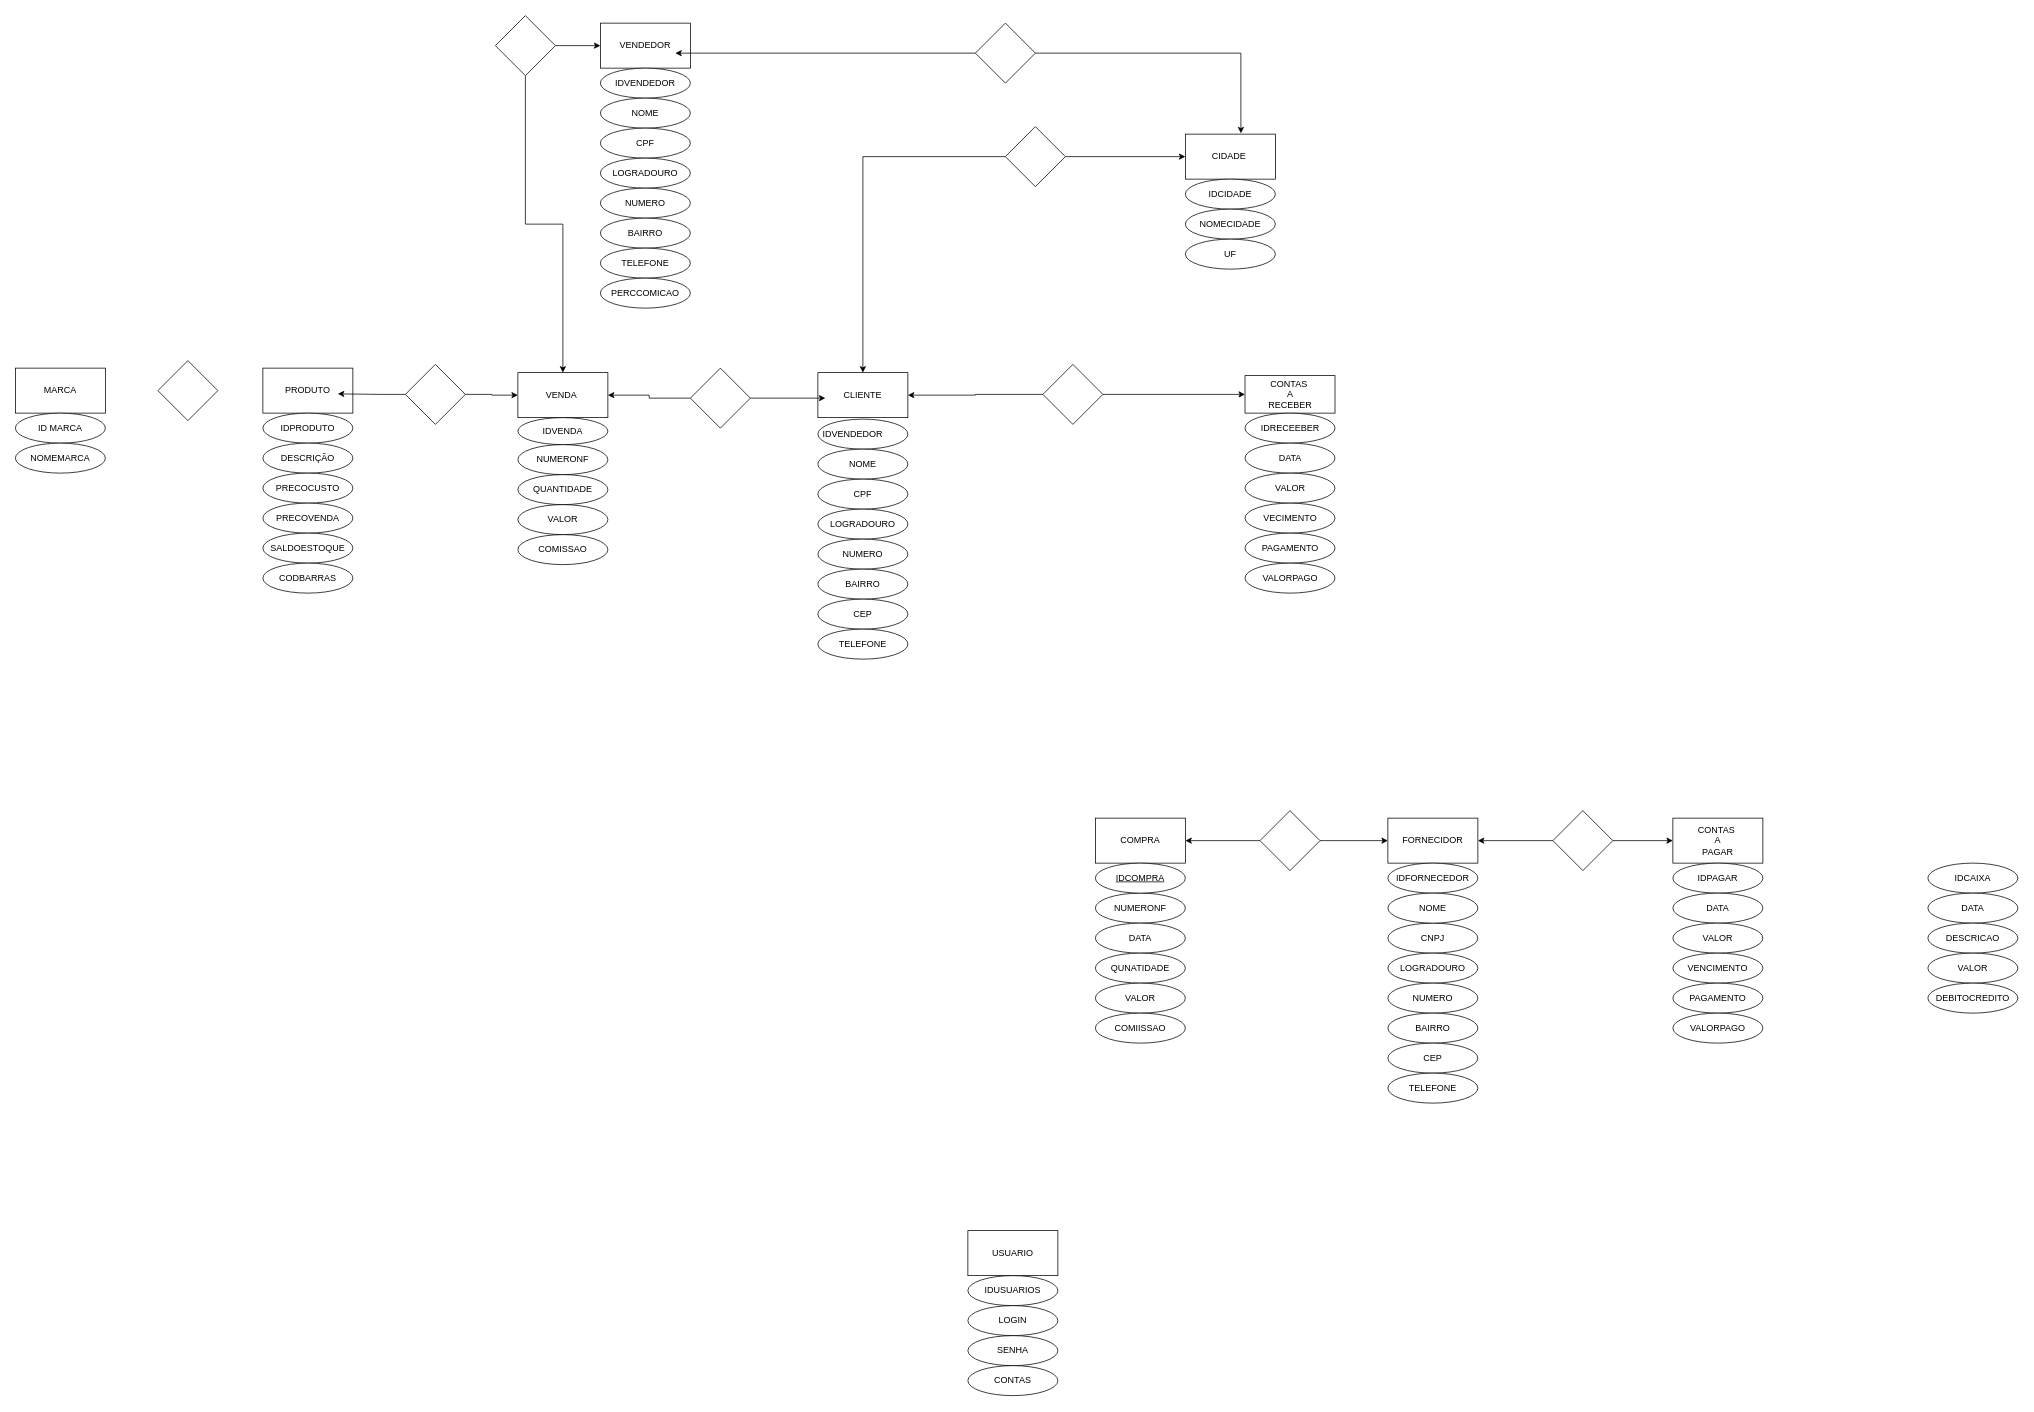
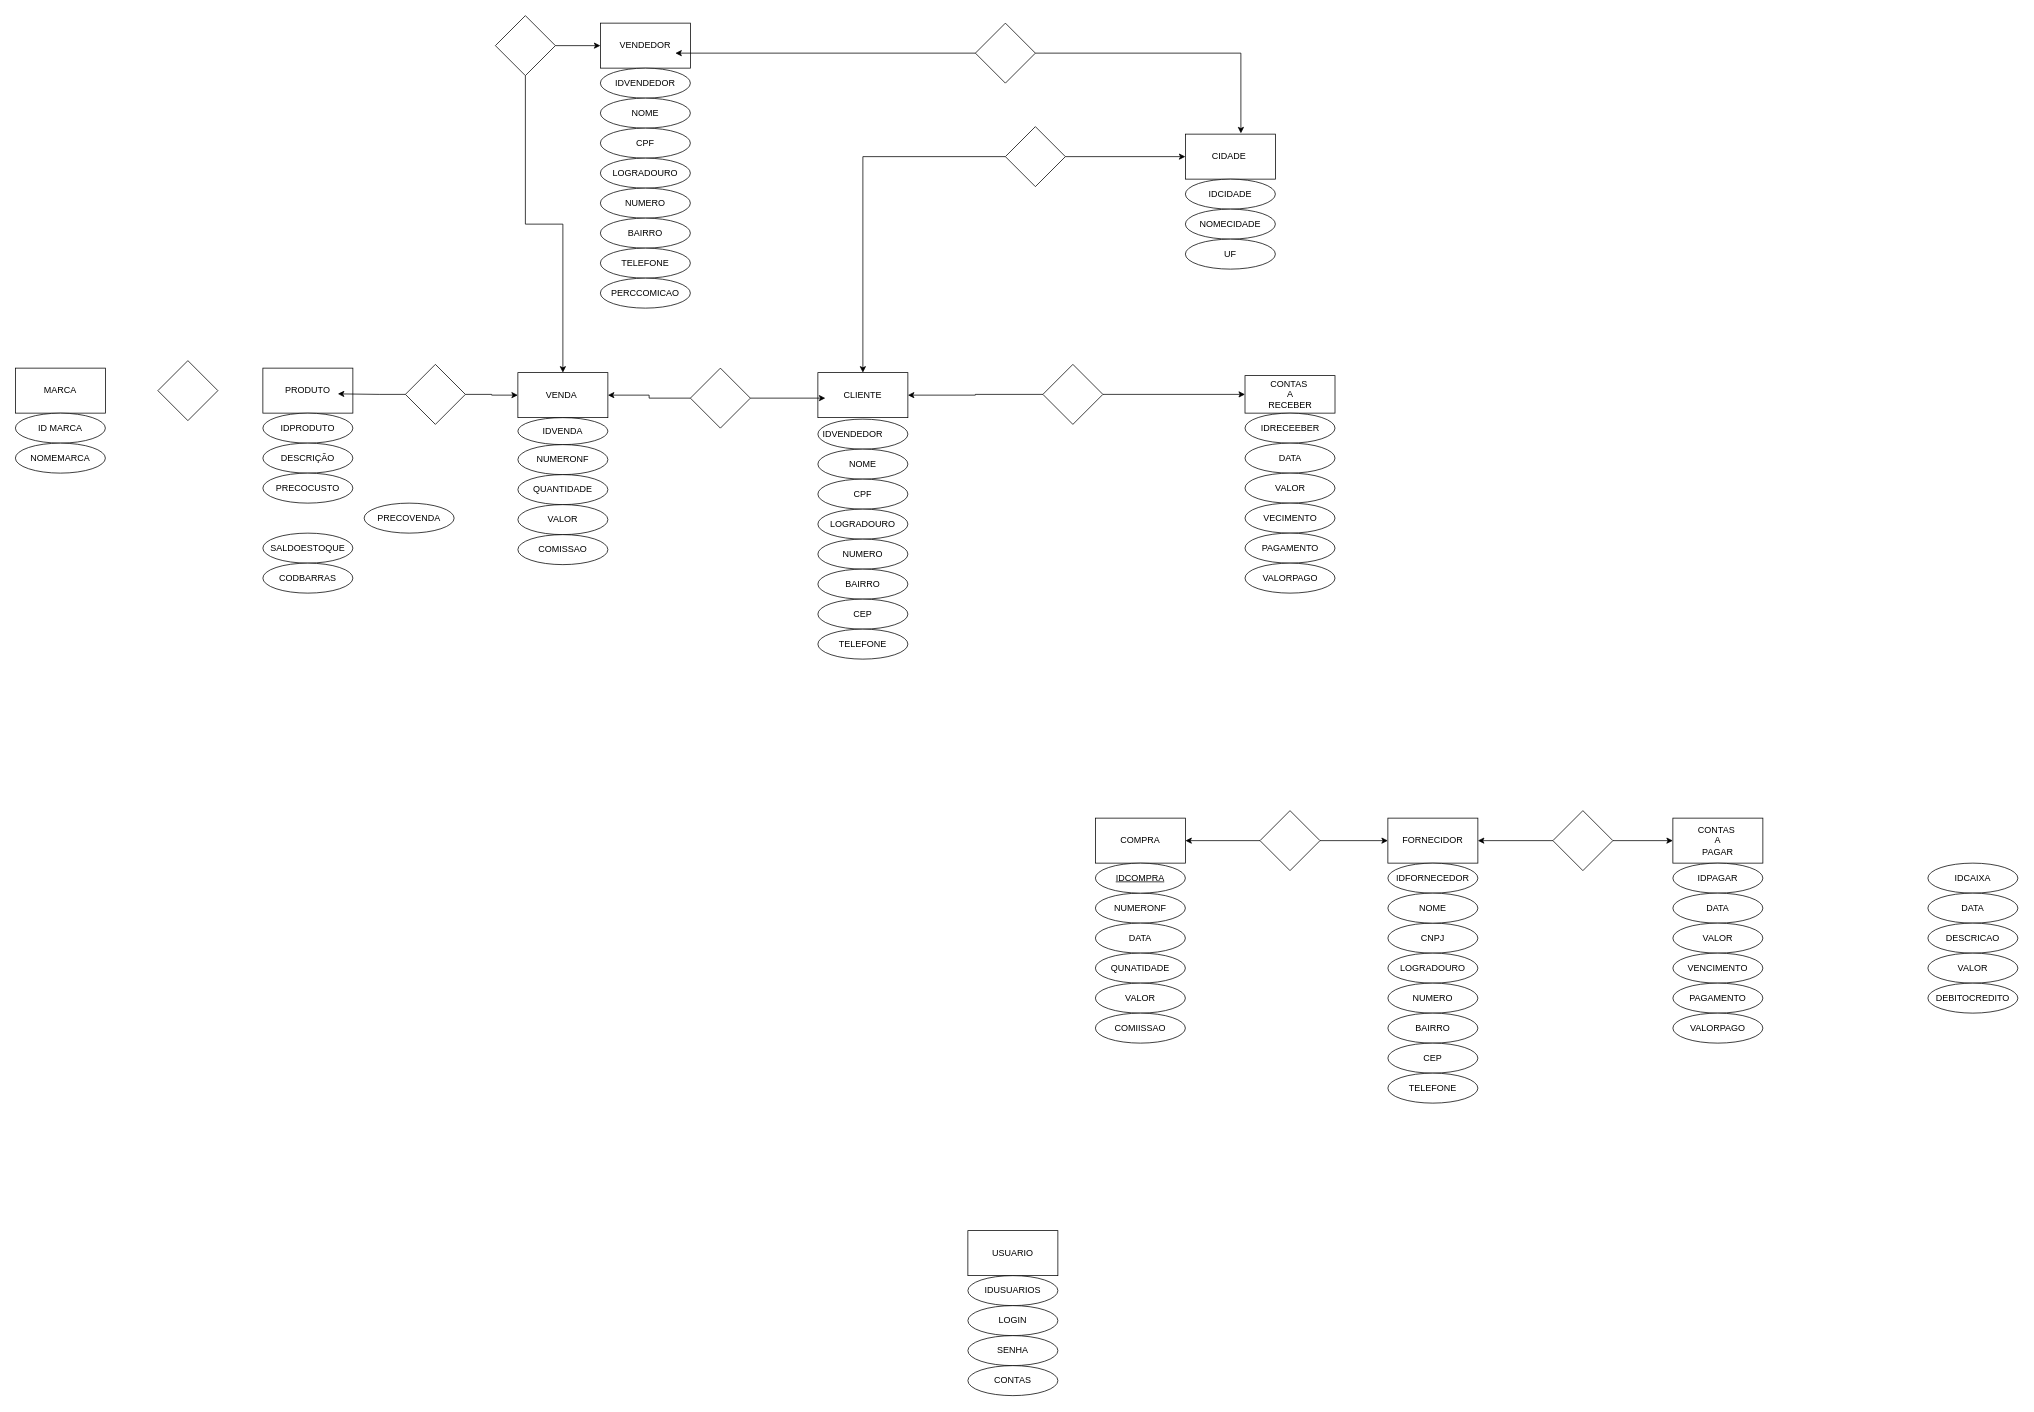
(308, 518) -> (409, 518)
